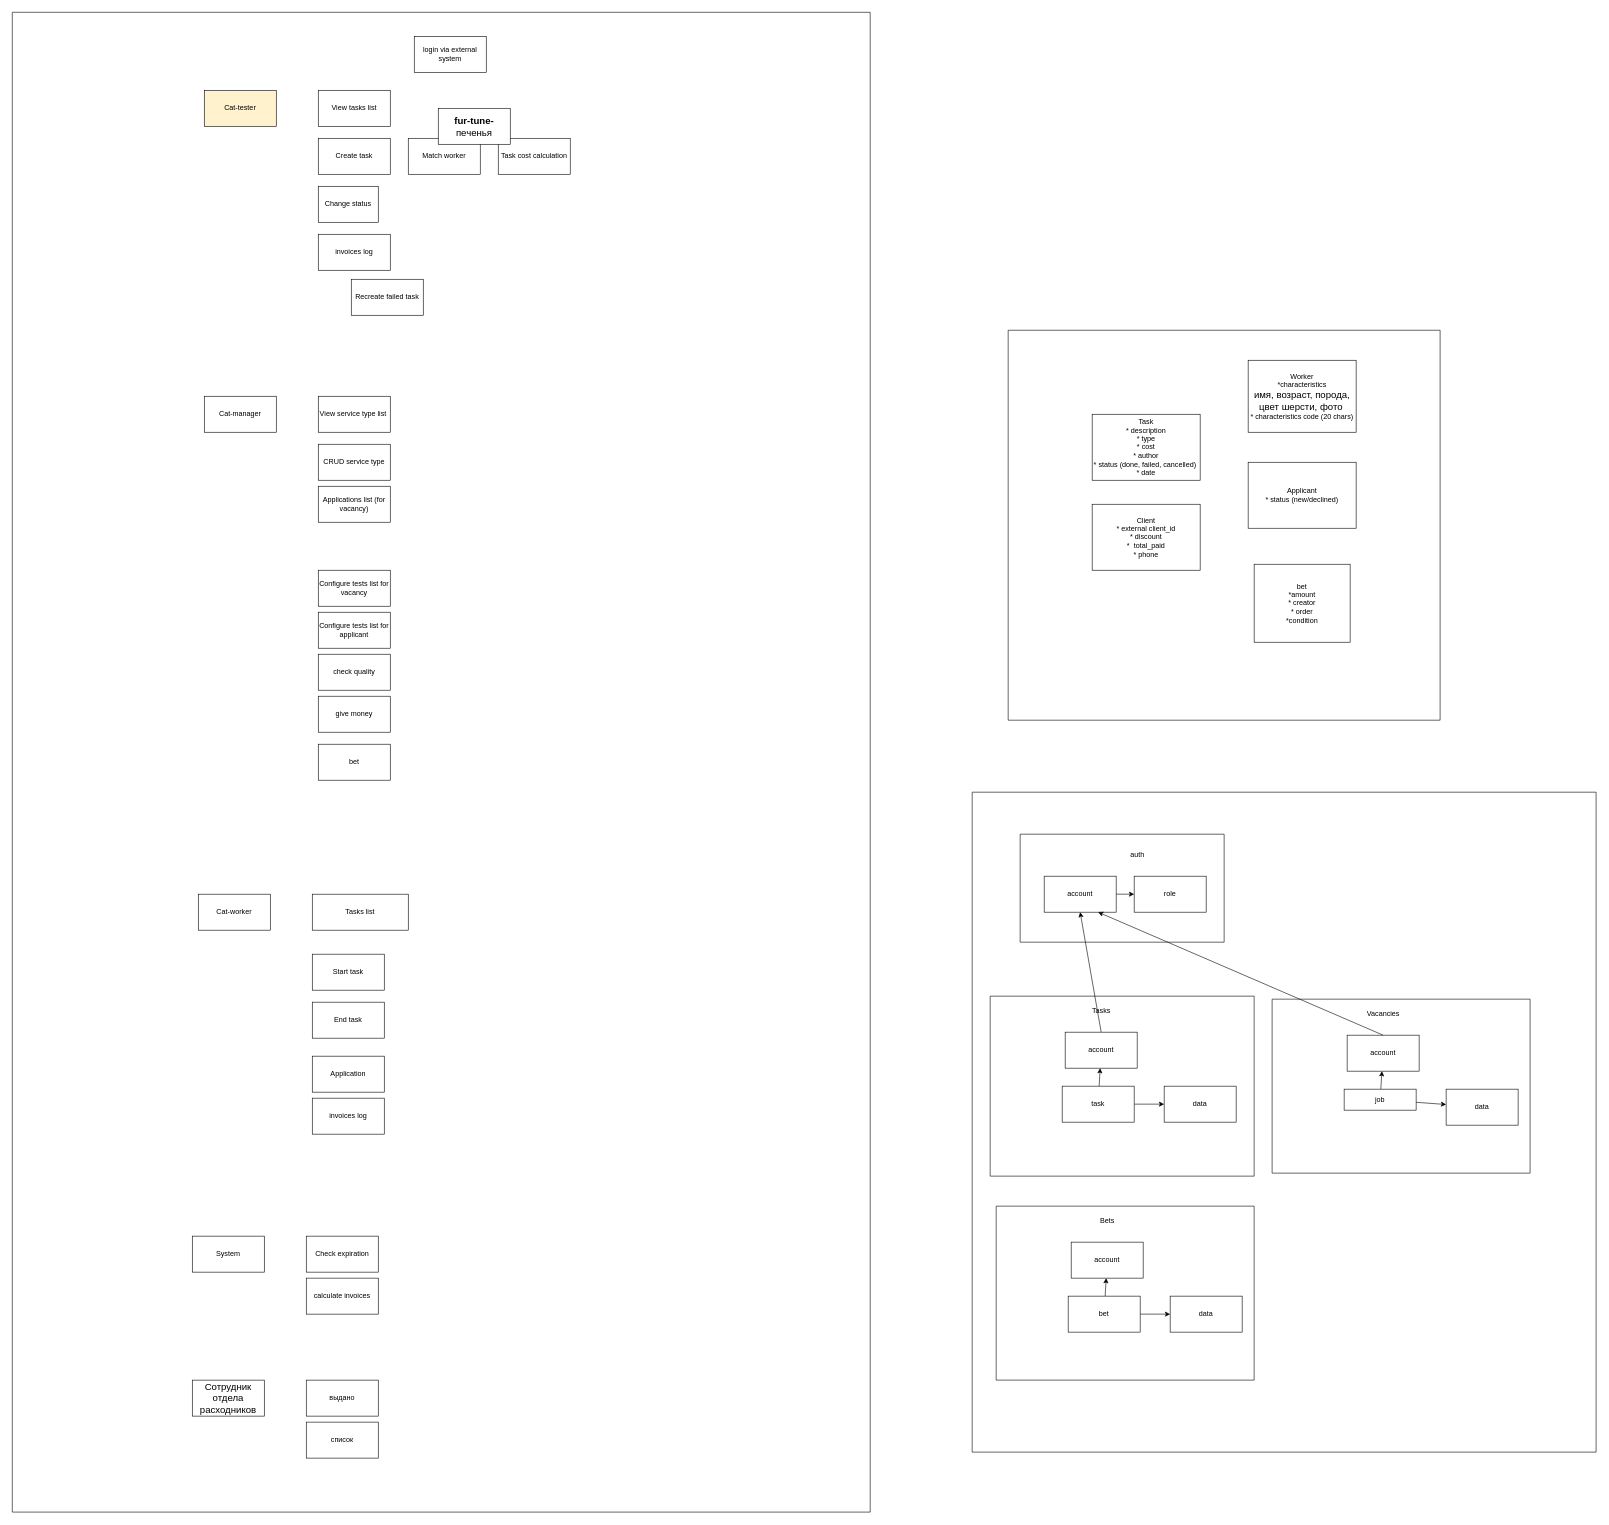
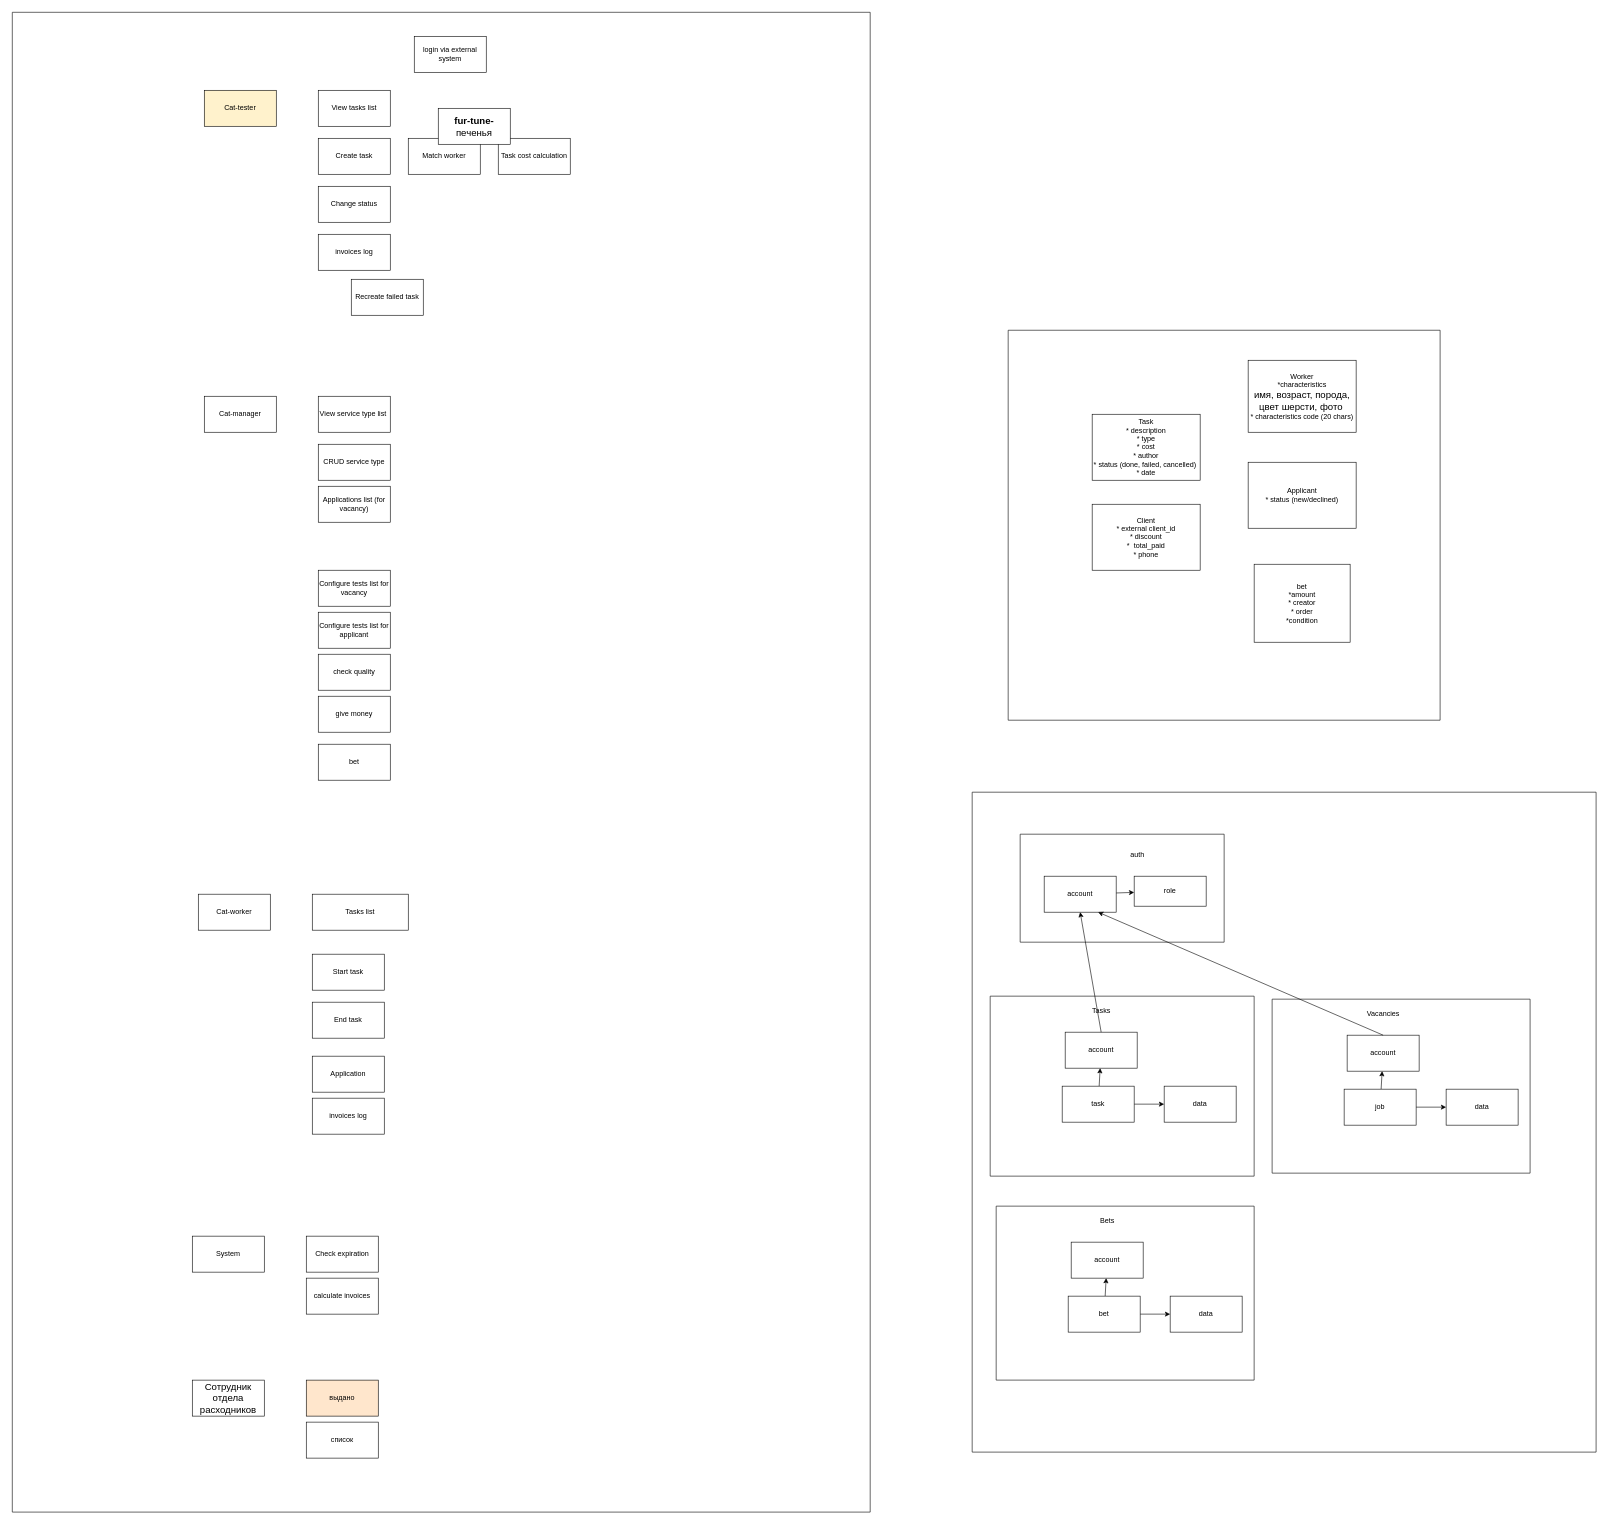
(348, 204) -> (354, 204)
(1170, 894) -> (1170, 891)
(1380, 1100) -> (1380, 1107)
(342, 1398) -> (342, 1398)
